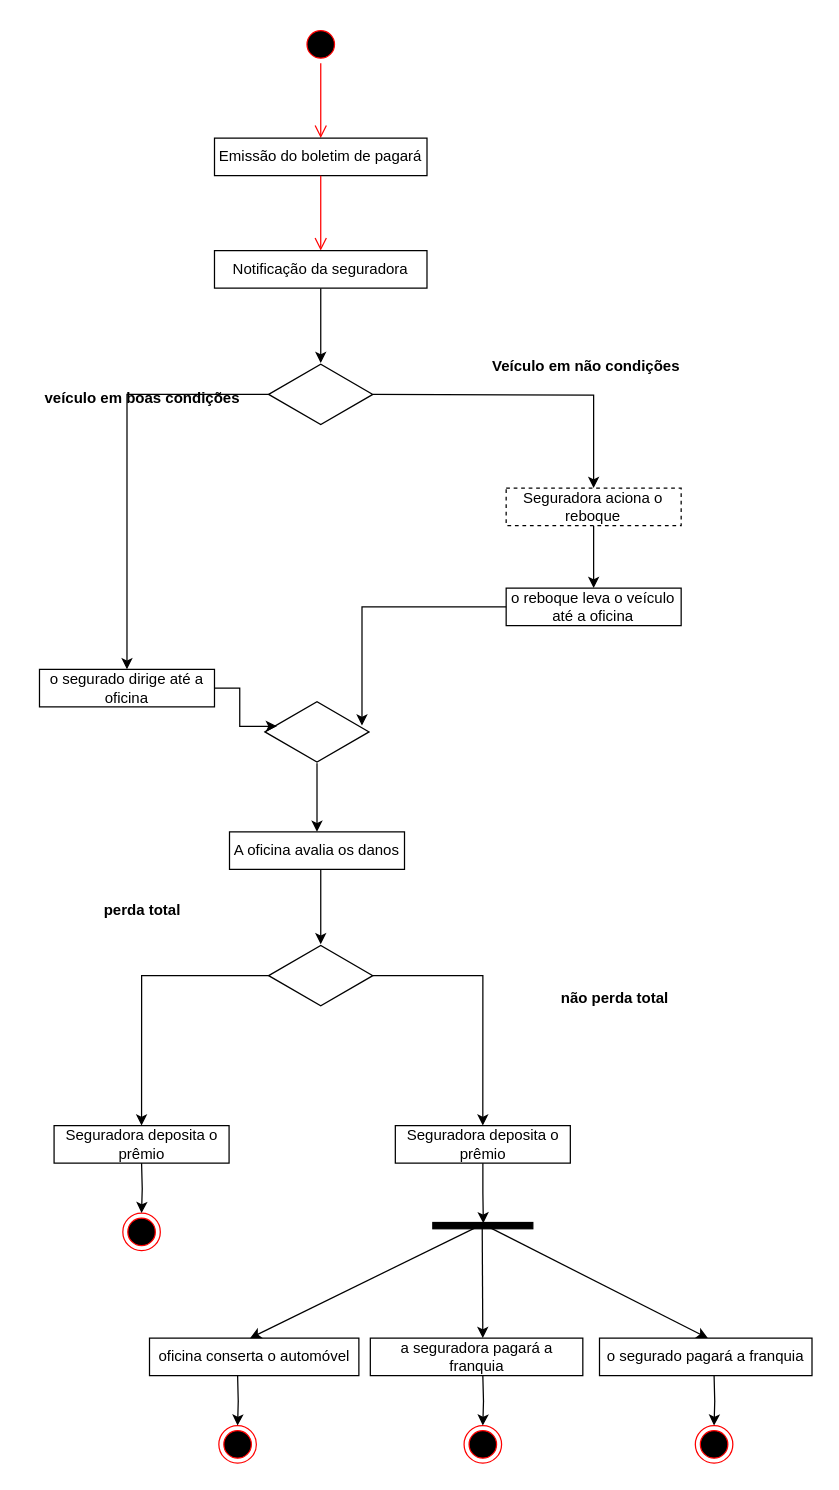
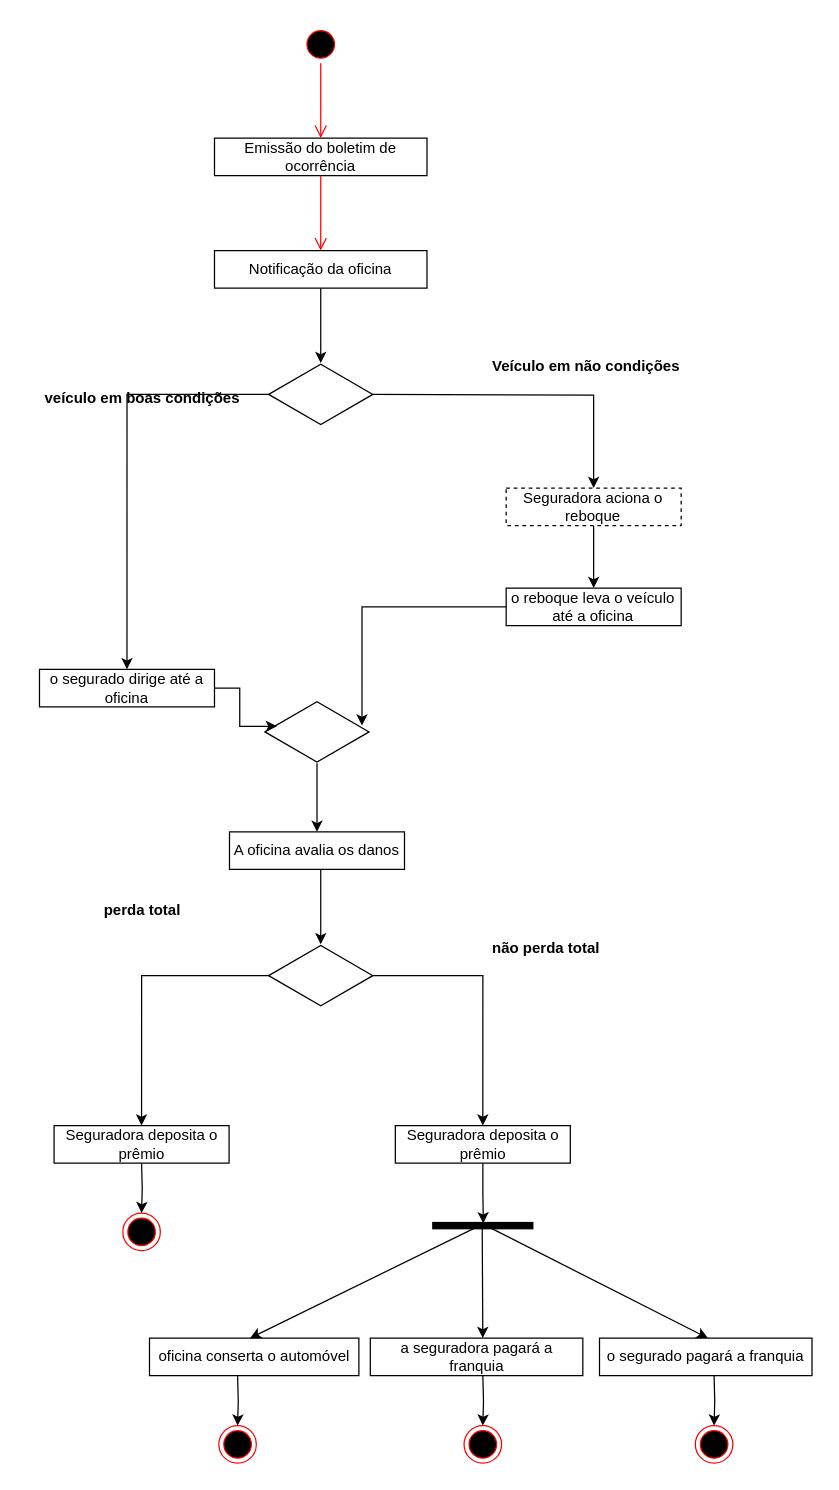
(321, 157) -> (321, 157)
(321, 269) -> (321, 269)
(615, 998) -> (546, 948)
